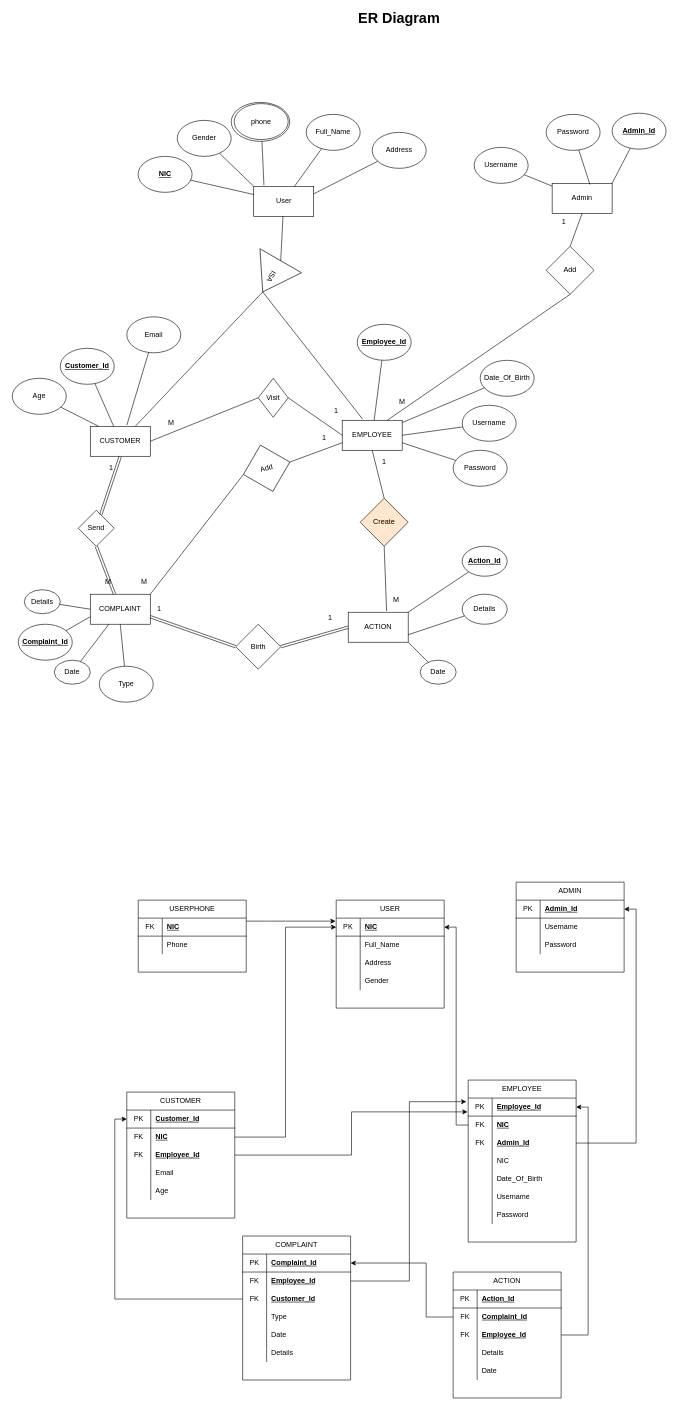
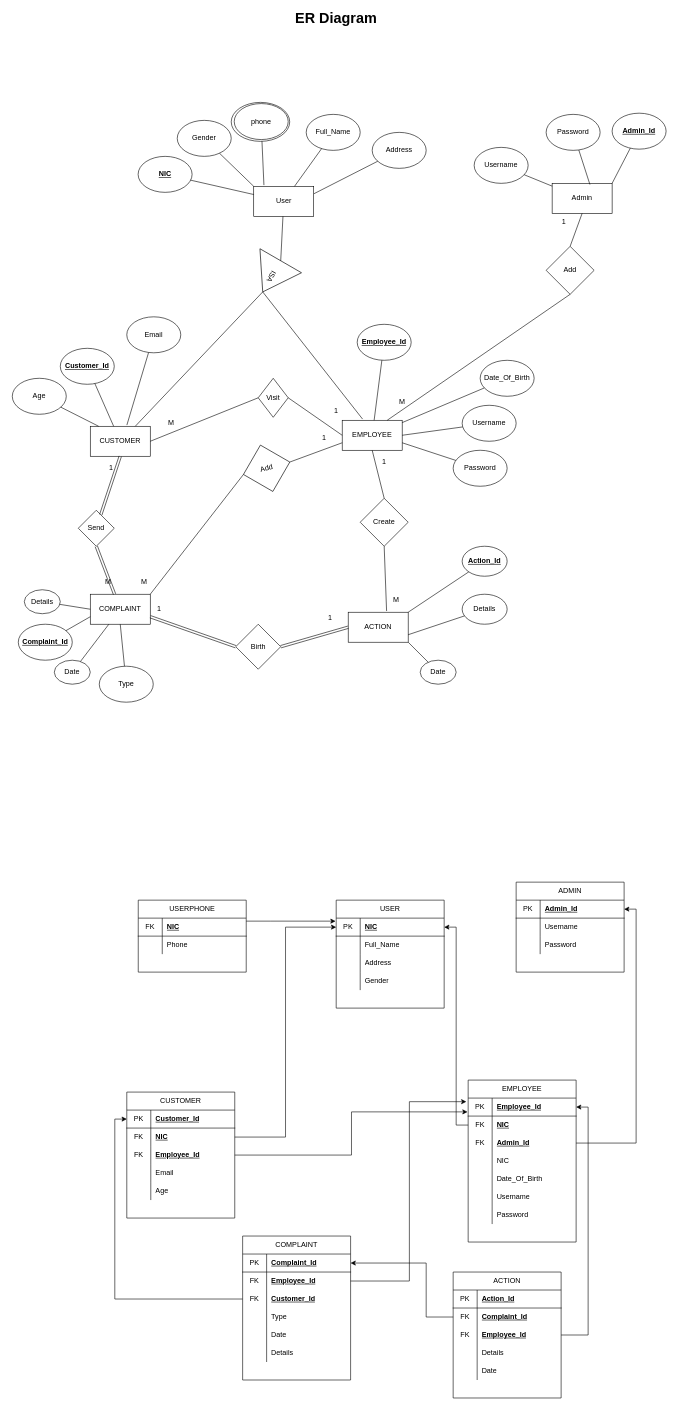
(399, 18) -> (336, 18)
(384, 522) -> (384, 522)
